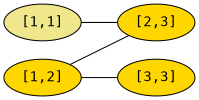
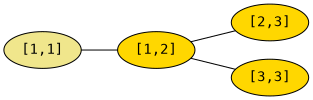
(99, 22) -> (99, 50)
